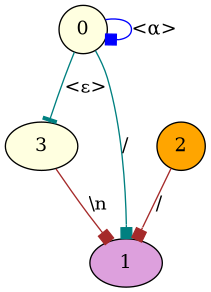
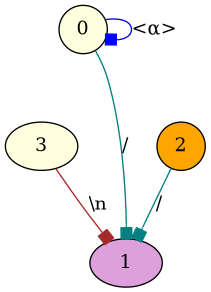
(62, 84) -> none
(157, 198) -> (157, 198)
